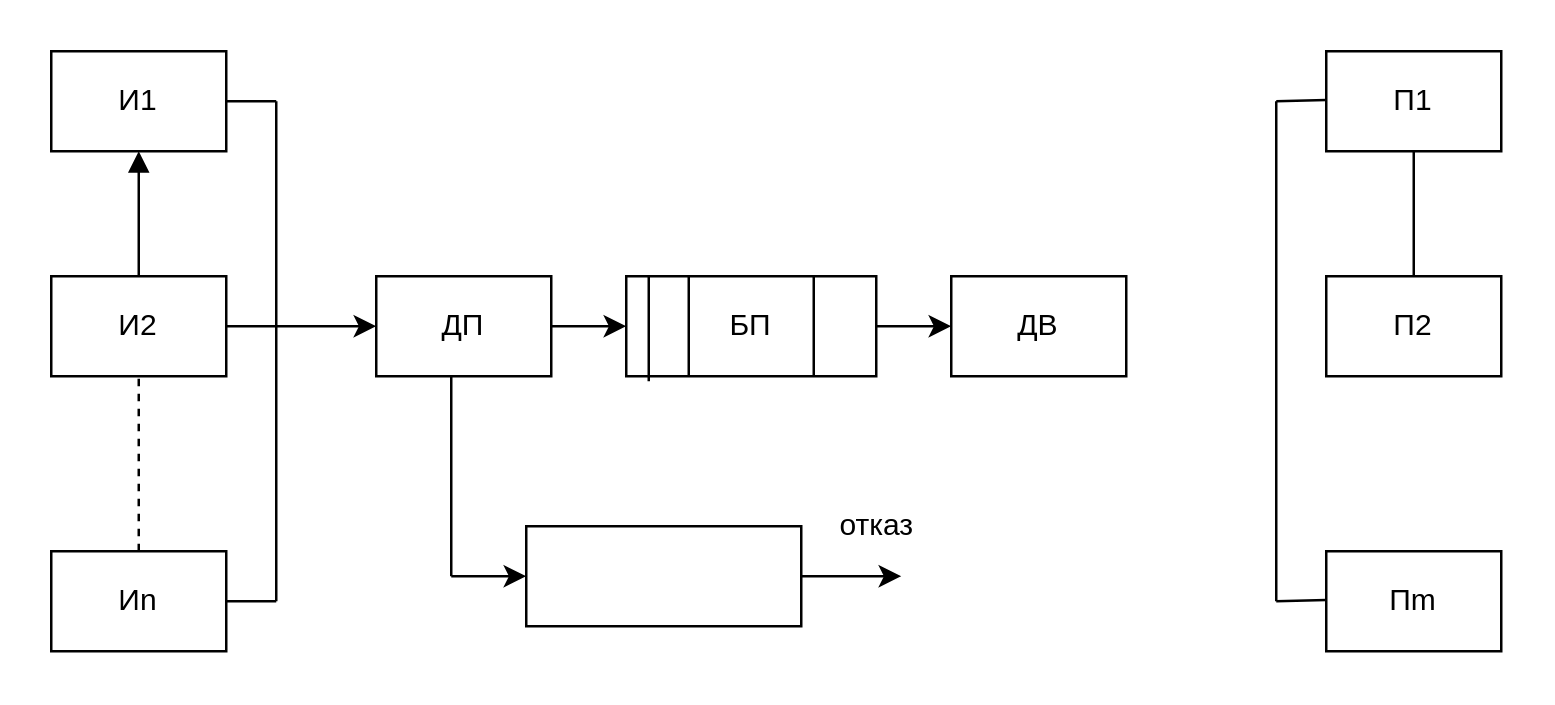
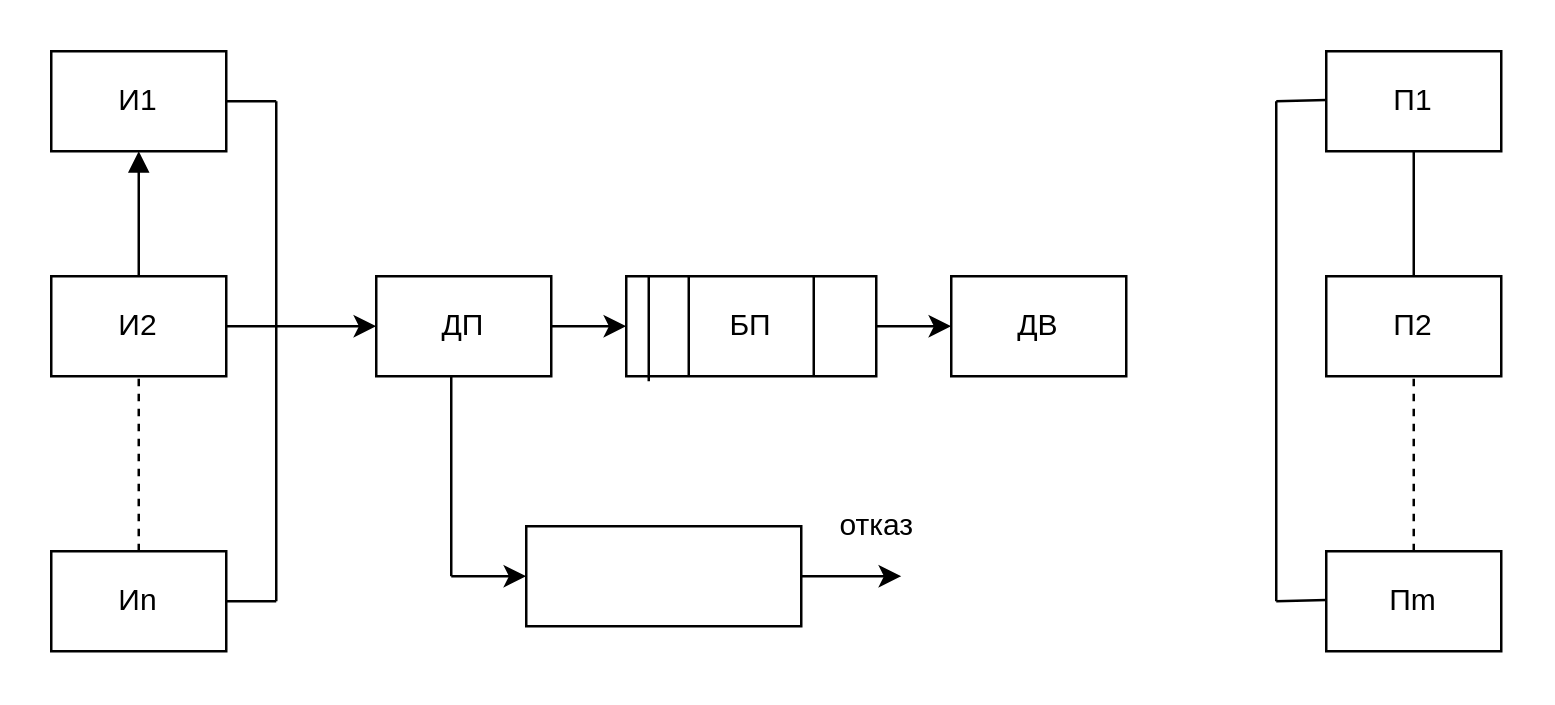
none -> (1414, 462)
